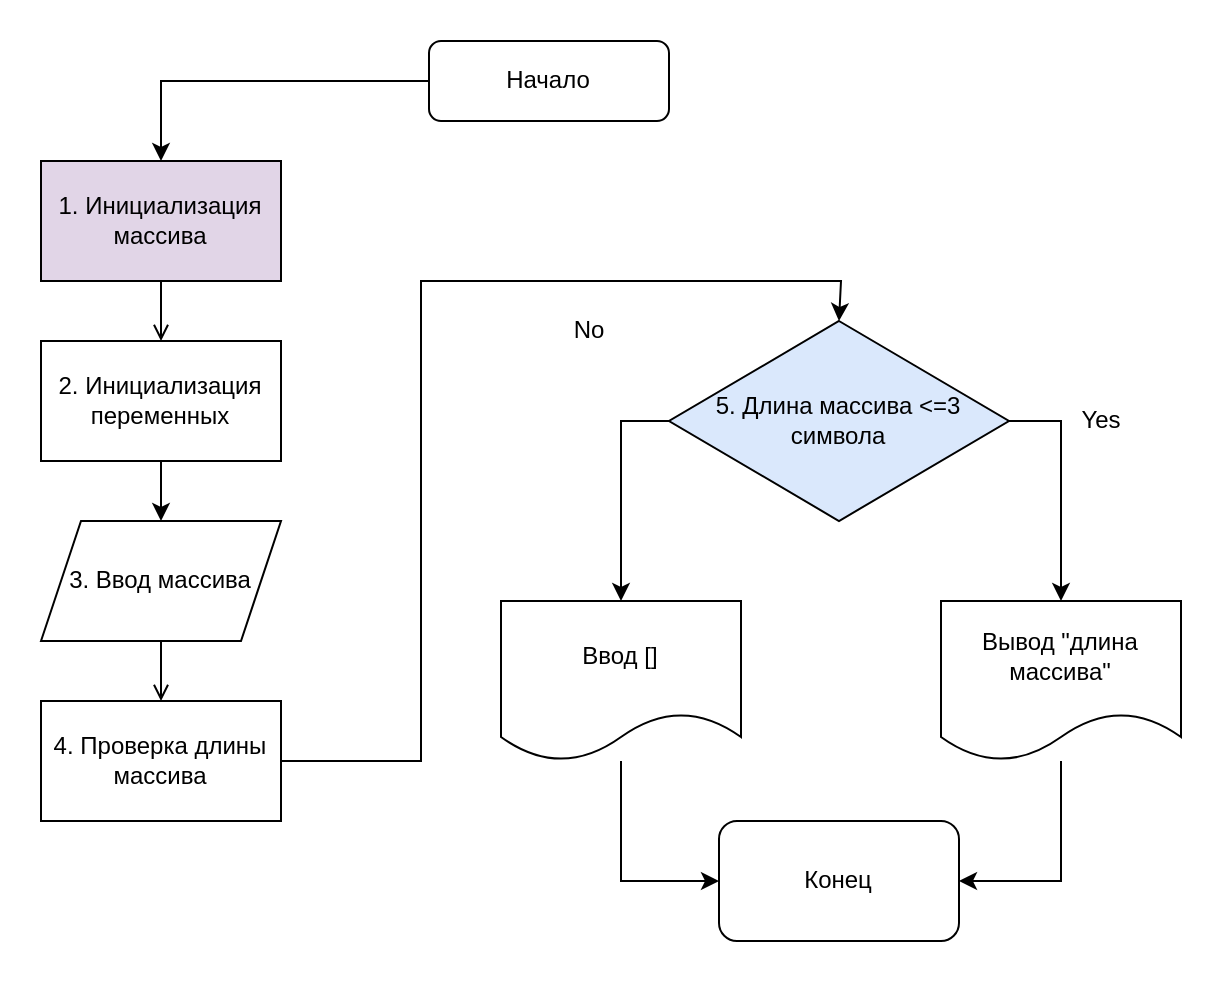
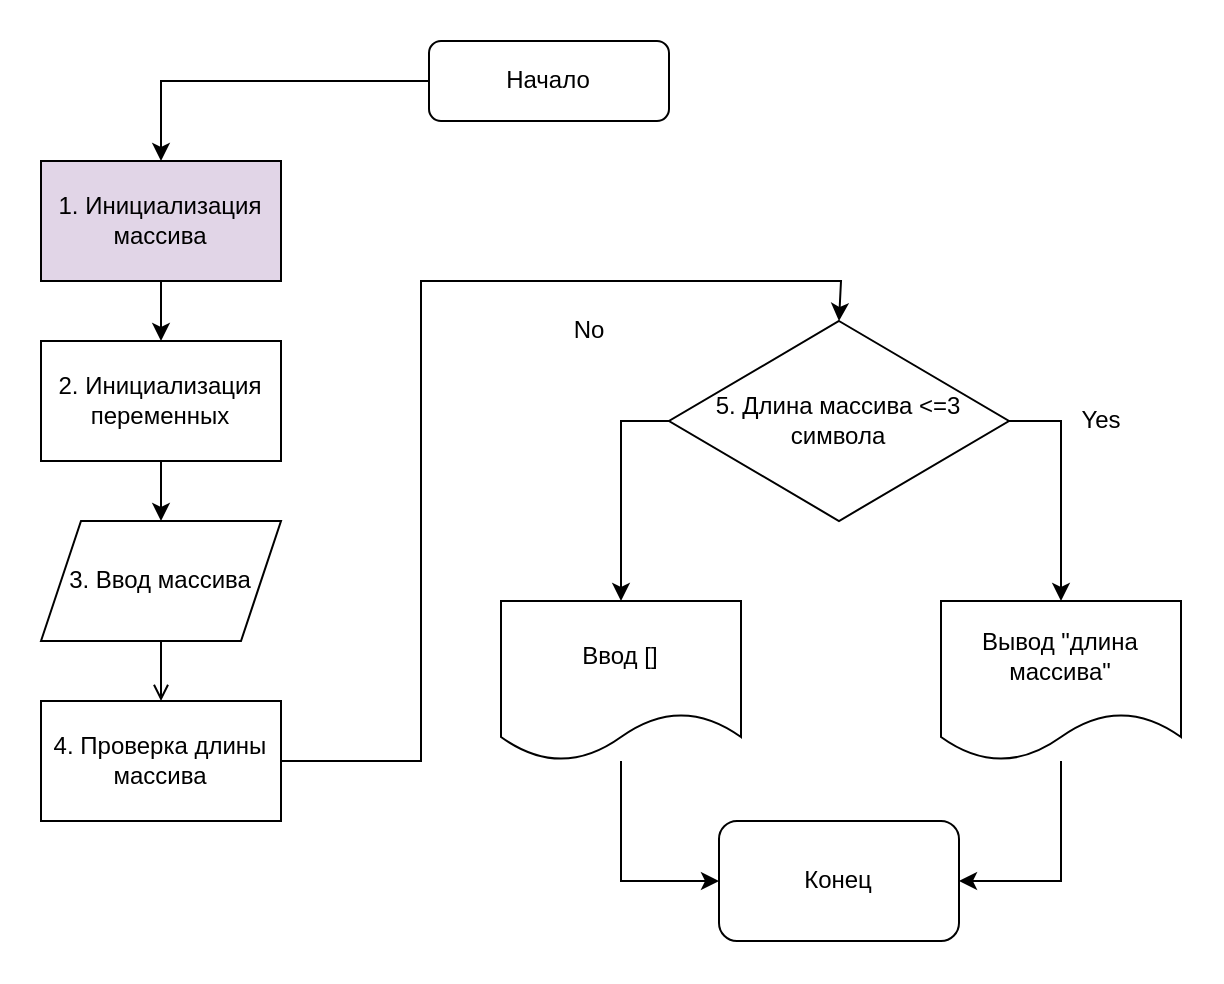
(161, 329) -> (161, 326)
(839, 421) -> (839, 421)
